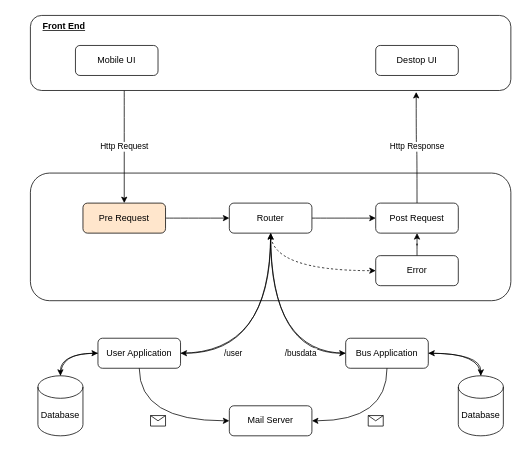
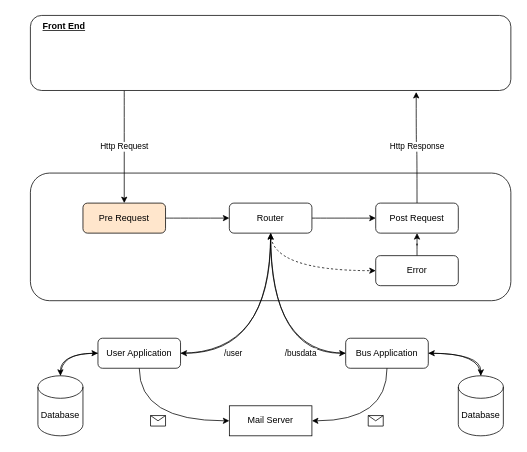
(117, 60) -> none
(417, 60) -> none
(270, 420) -> (270, 420)
